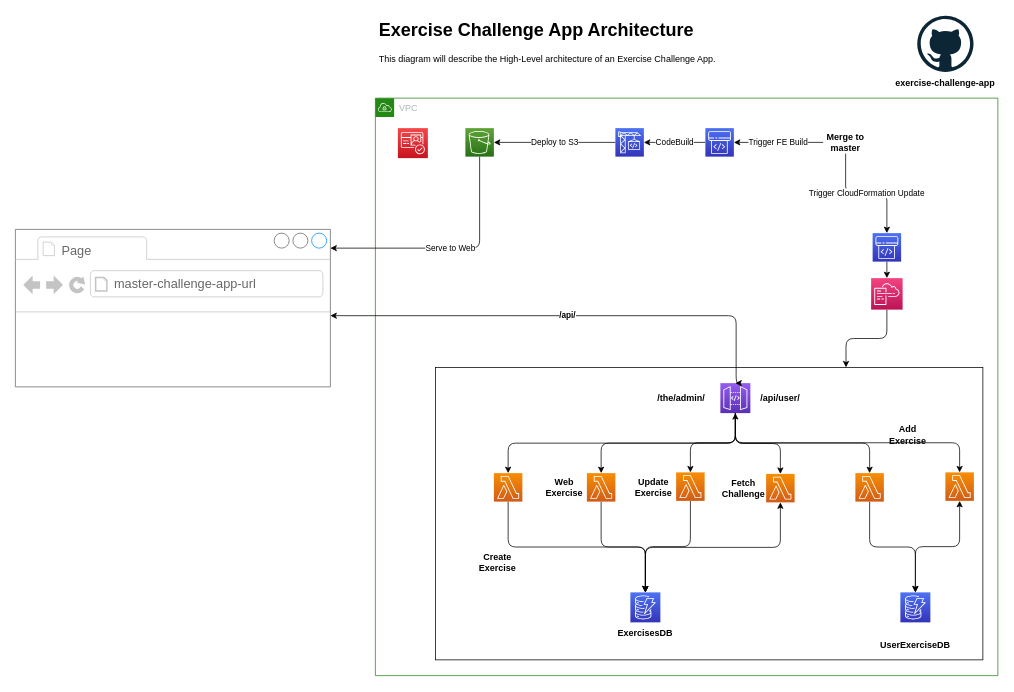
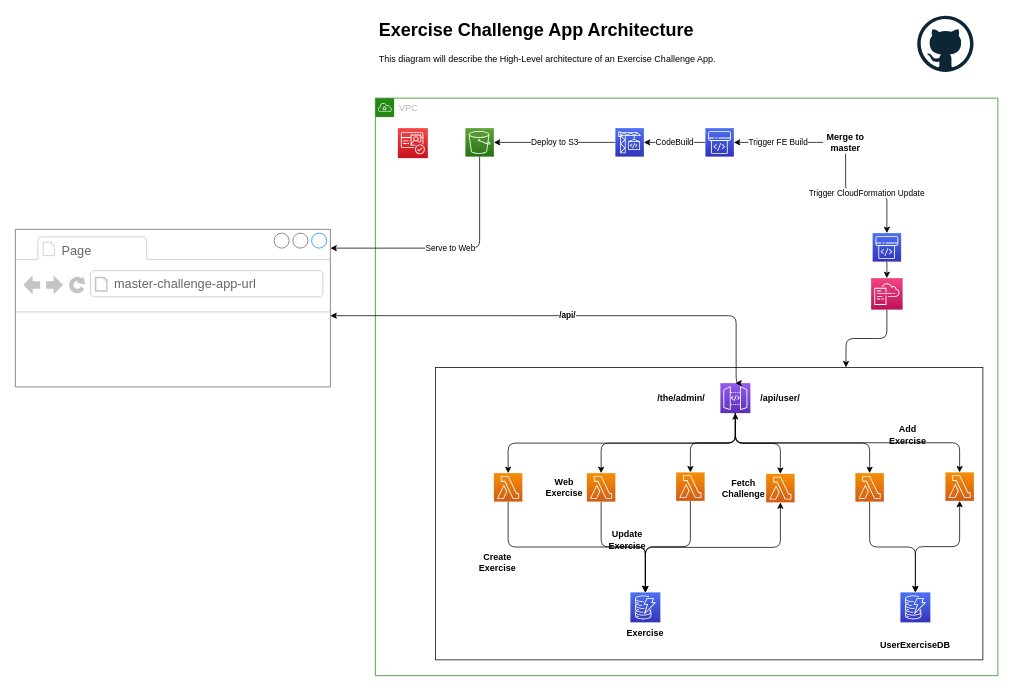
(945, 83) -> none
(654, 487) -> (627, 540)
(645, 633) -> (645, 633)
